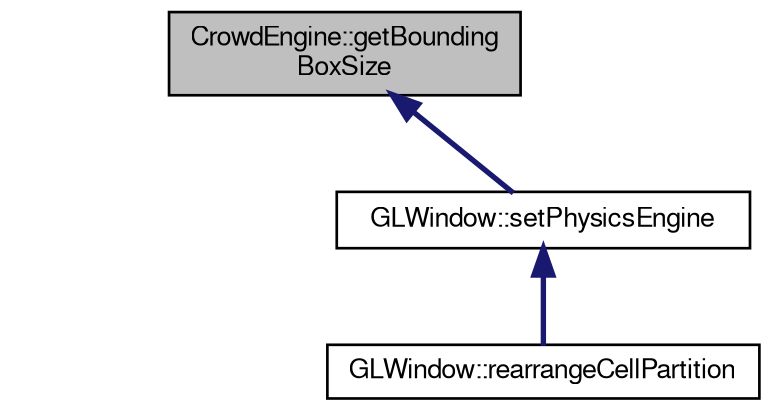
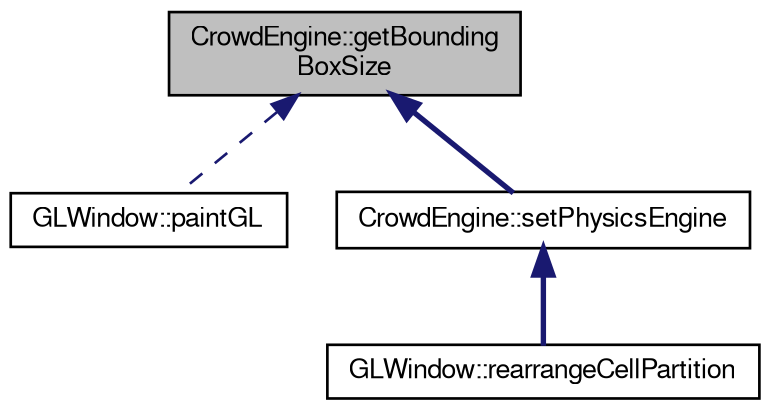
none -> (149, 220)
(543, 220) -> (543, 220)
